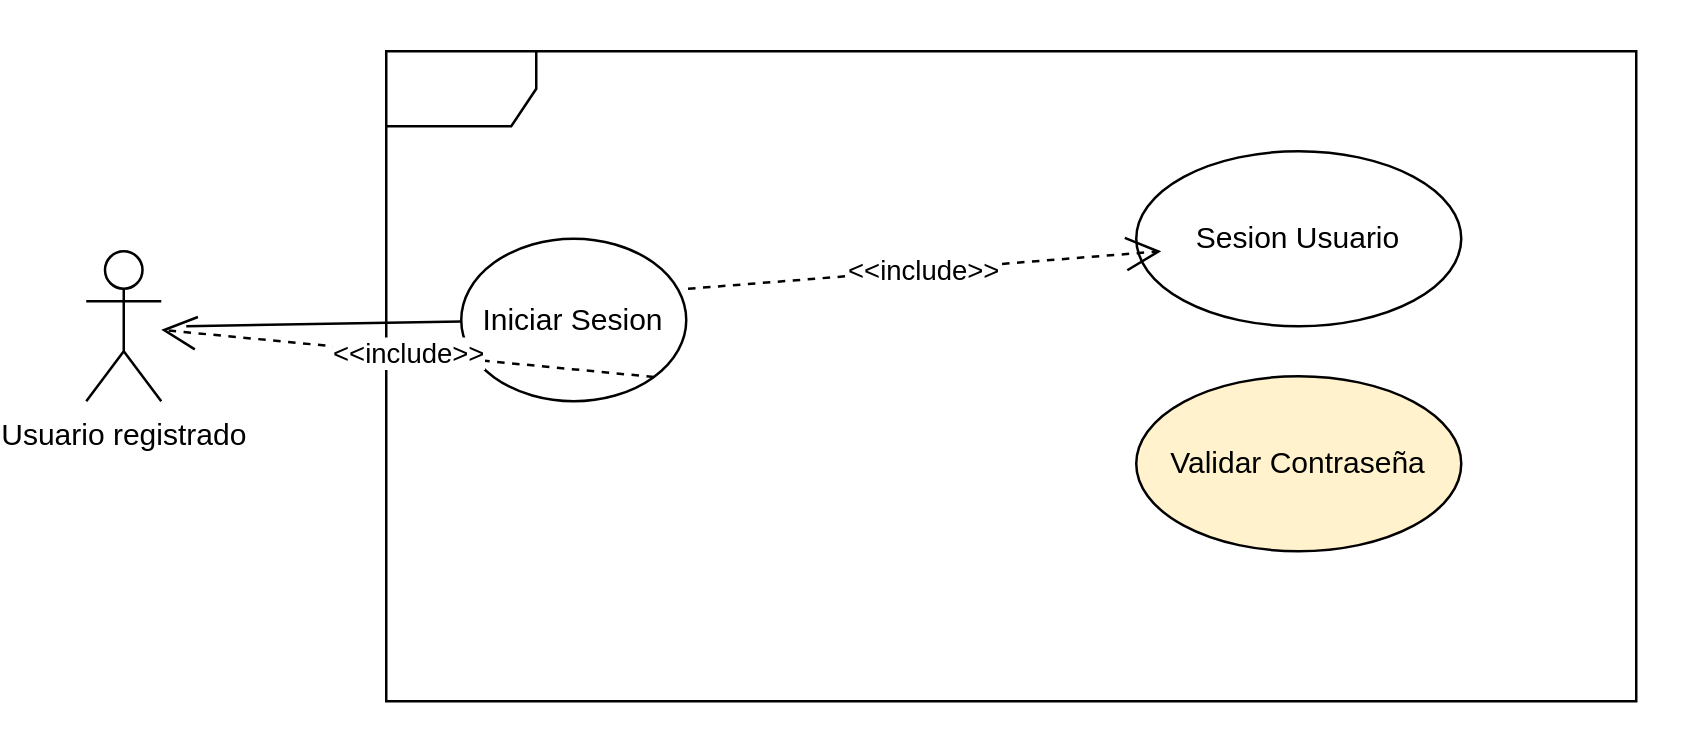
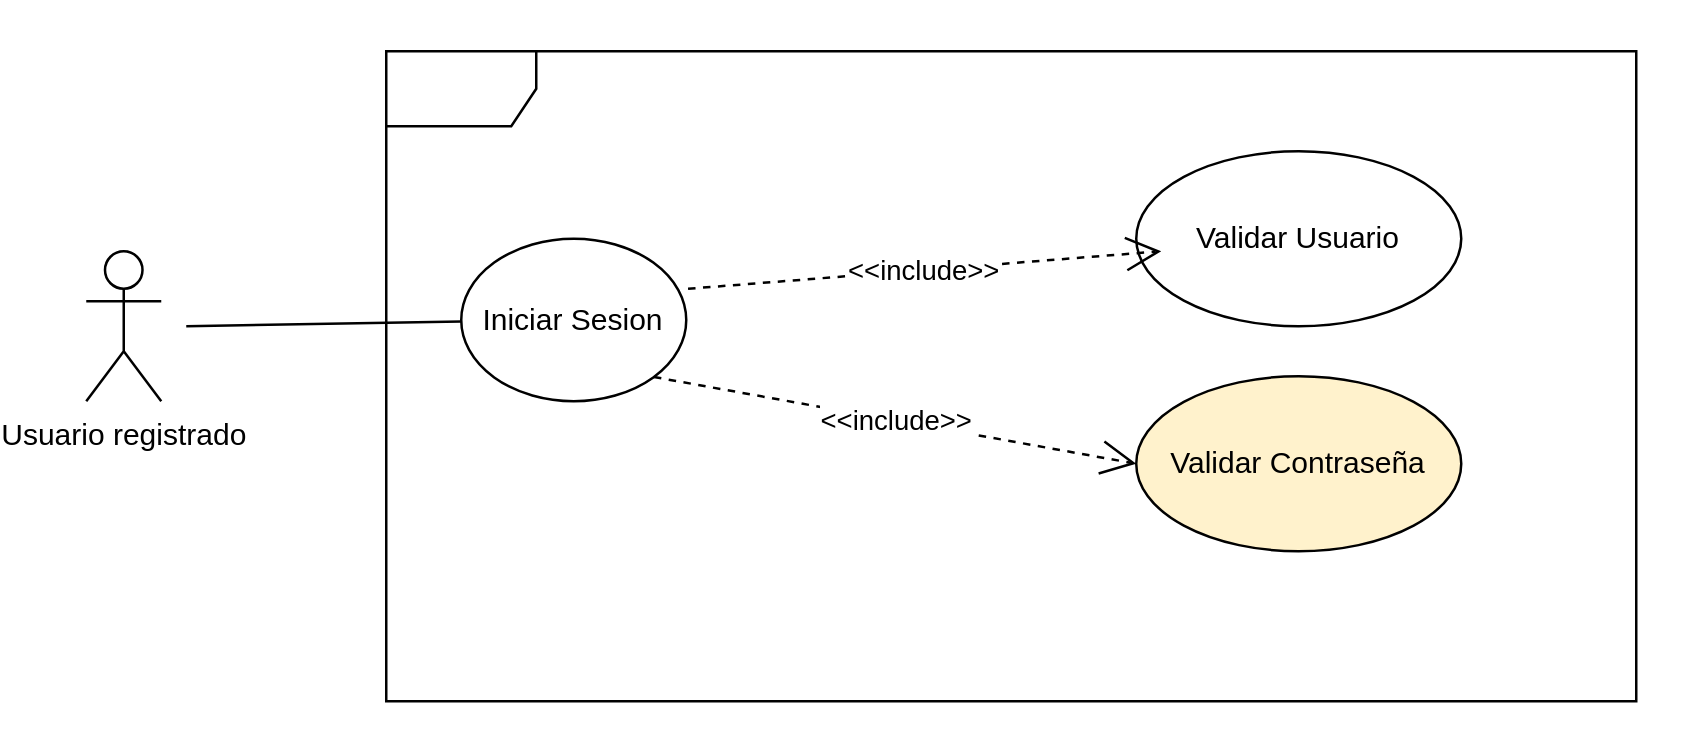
(1299, 239) -> (1299, 239)
(521, 364) -> (736, 392)
